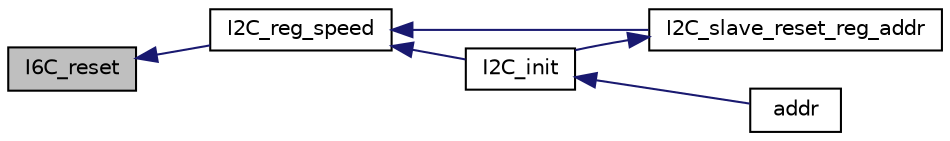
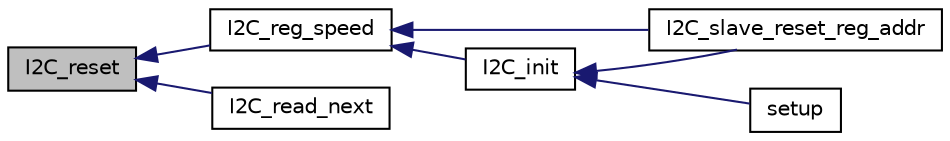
(602, 45) -> (667, 62)
(72, 69) -> (72, 69)
none -> (301, 108)
(796, 110) -> (796, 110)
